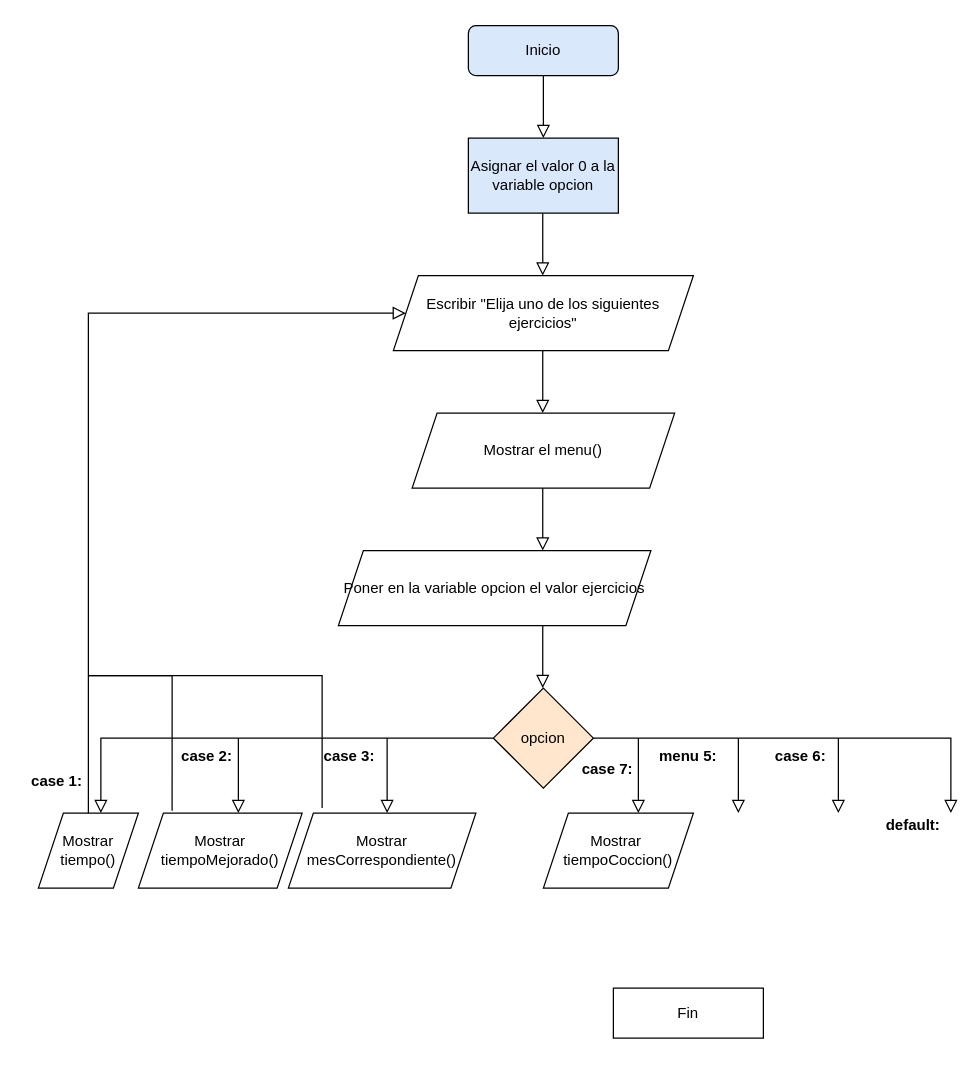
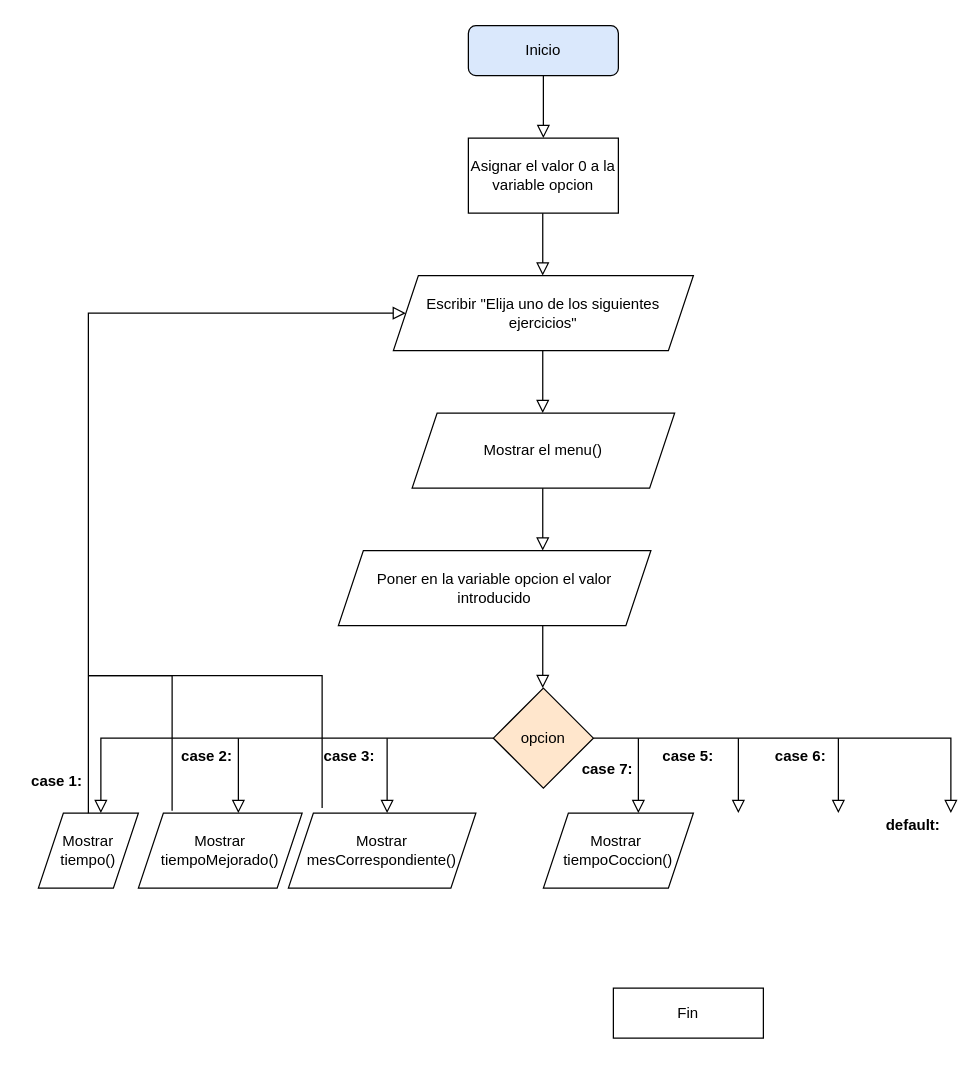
(543, 176) -> (543, 176)
(494, 588) -> (494, 588)
(688, 757) -> (688, 757)
